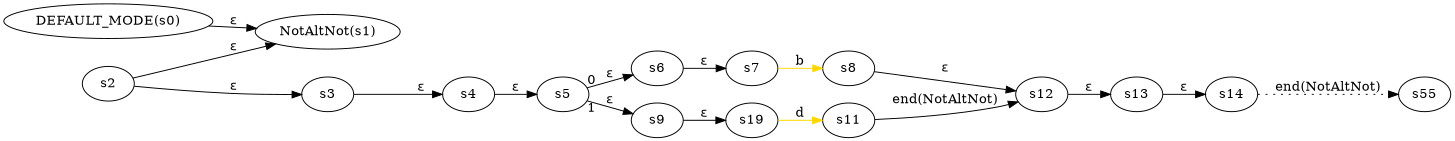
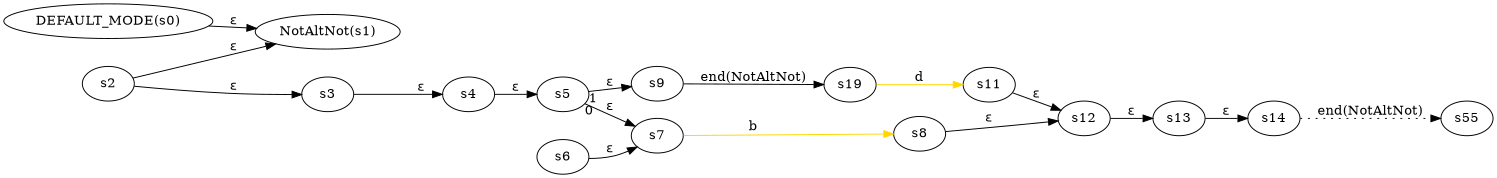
(605, 83) -> (606, 113)
(945, 100) -> (1037, 94)
(704, 113) -> (754, 77)
